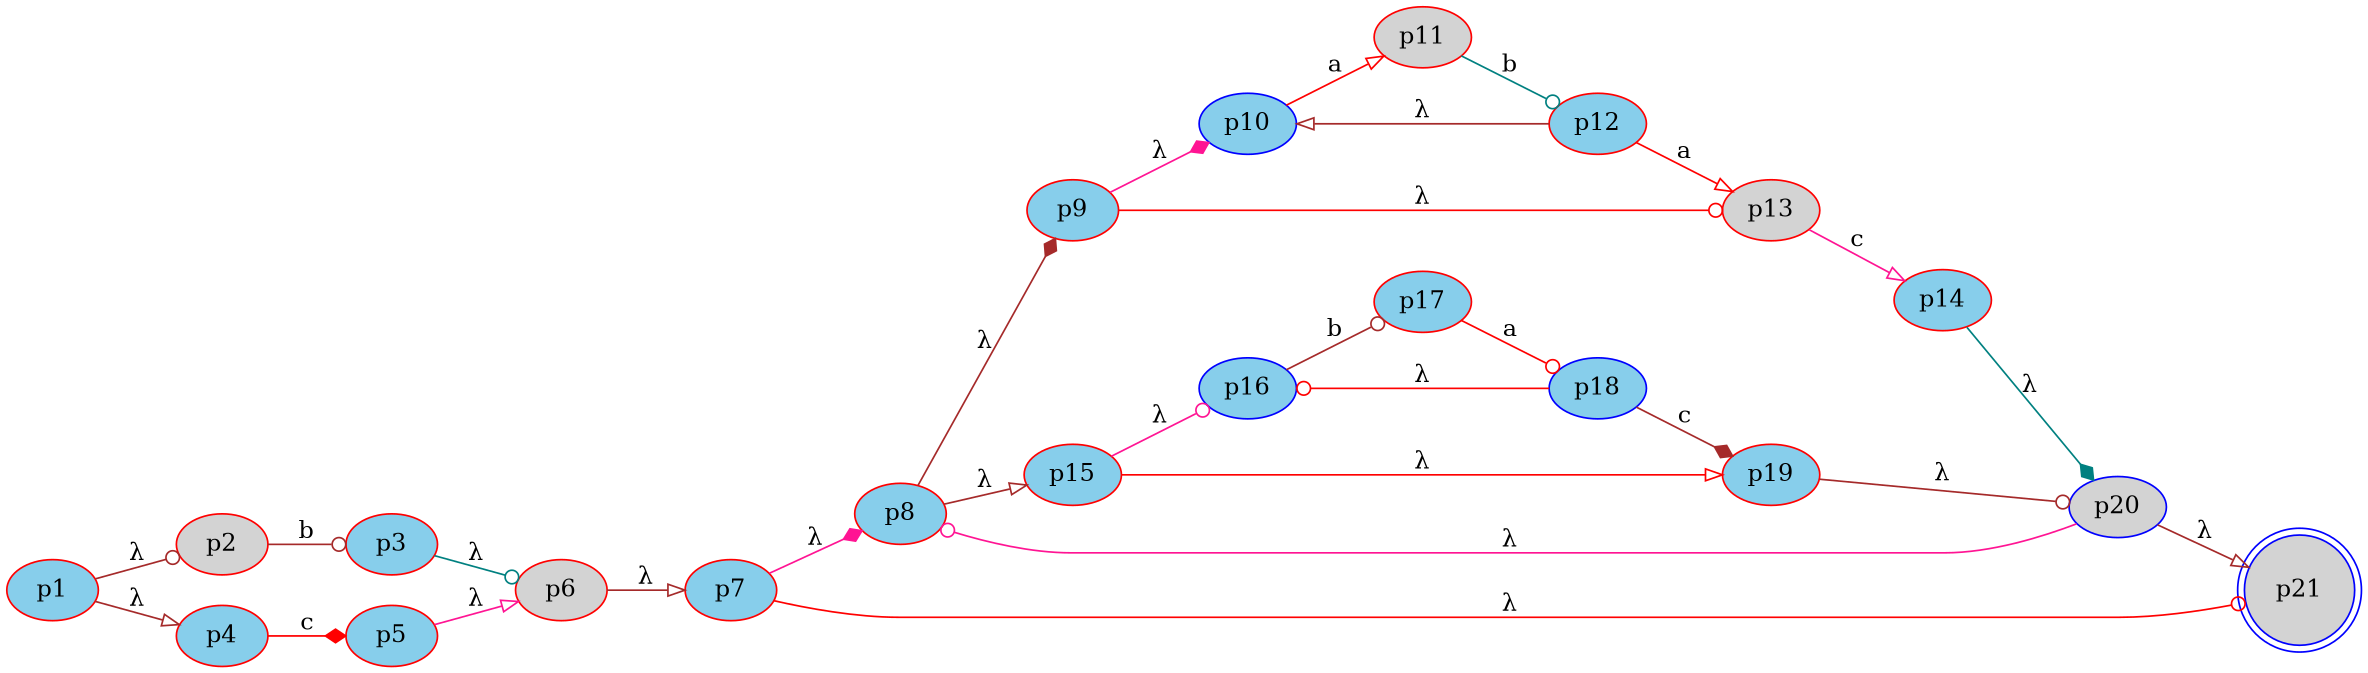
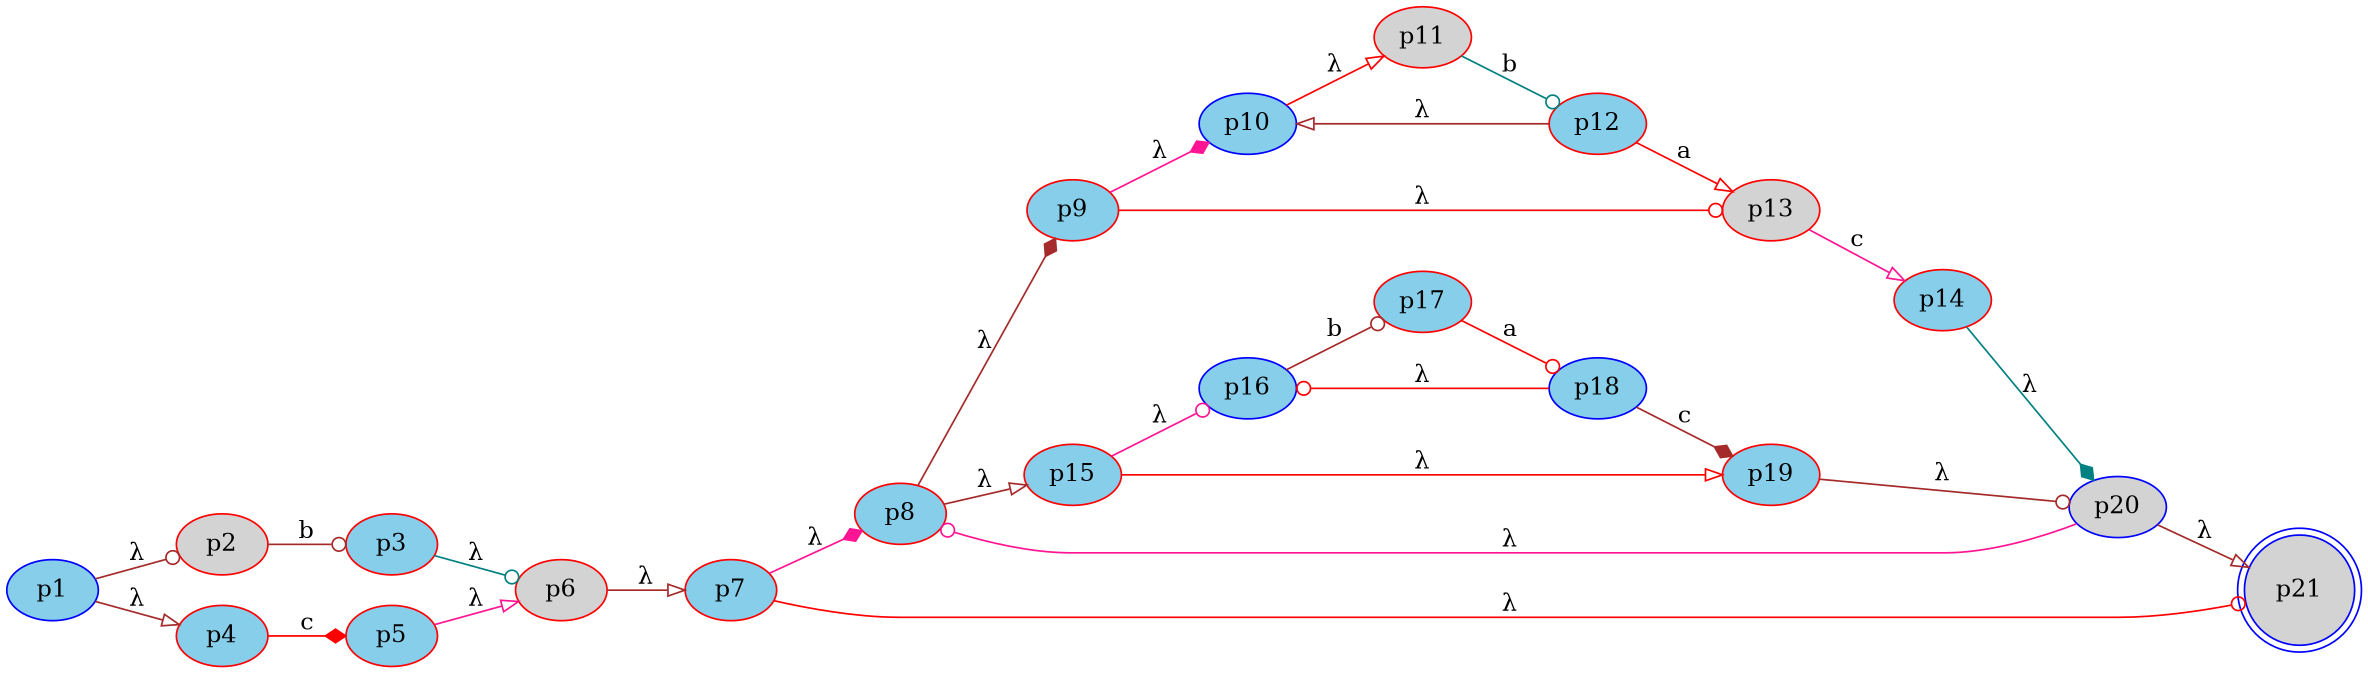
(1335, 65) -> (1335, 65)
(53, 590) -> (53, 590)
